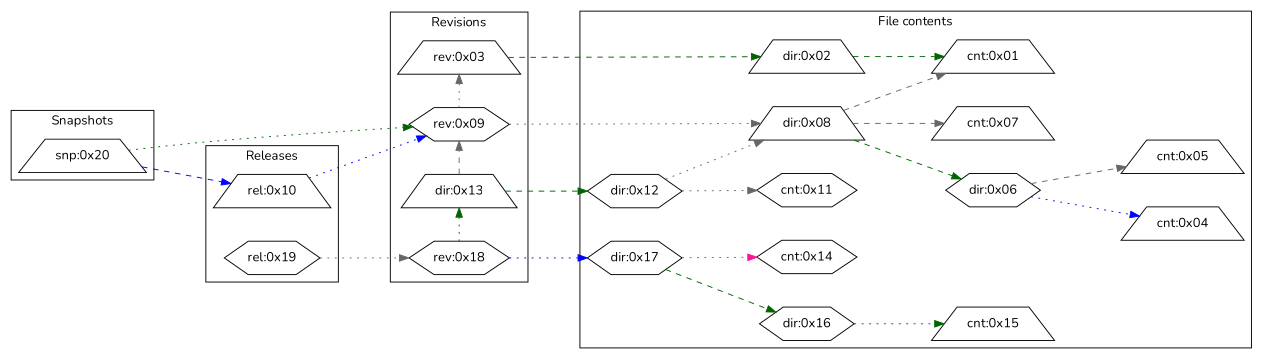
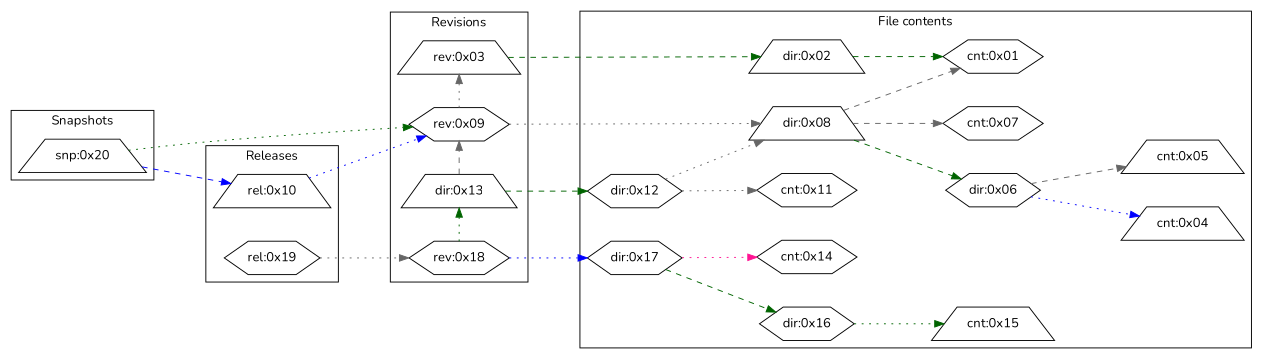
(993, 57) -> (993, 57)
(993, 123) -> (993, 123)
